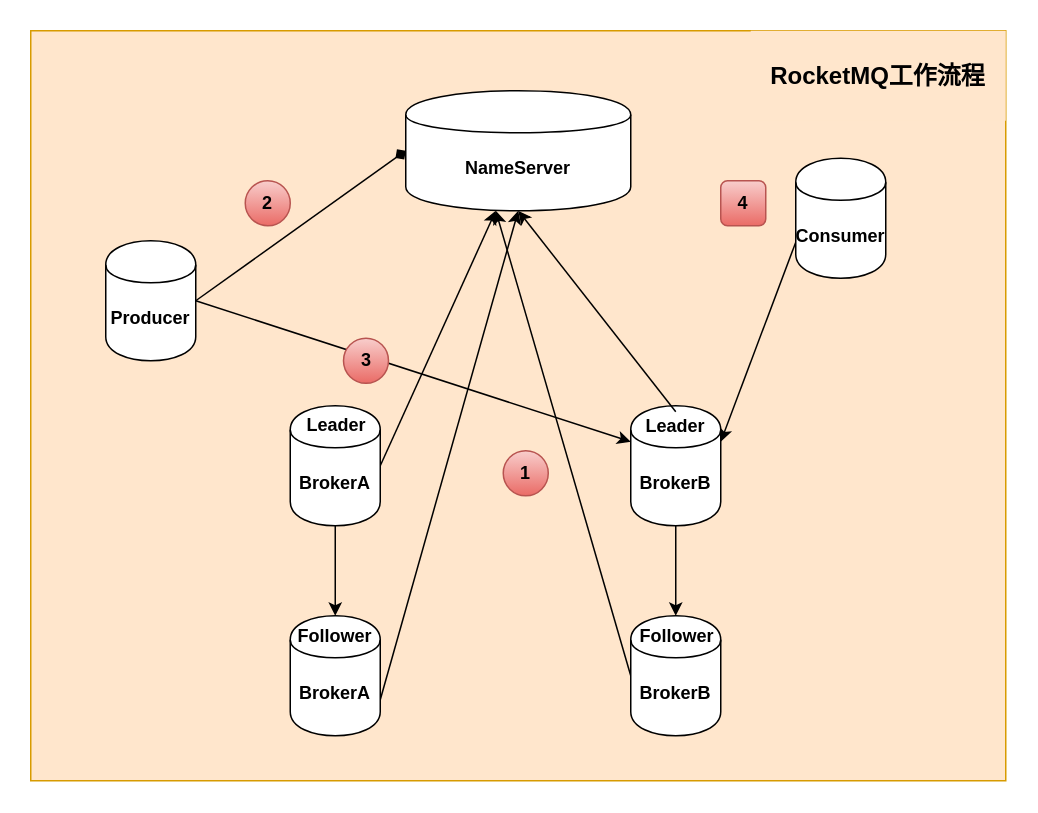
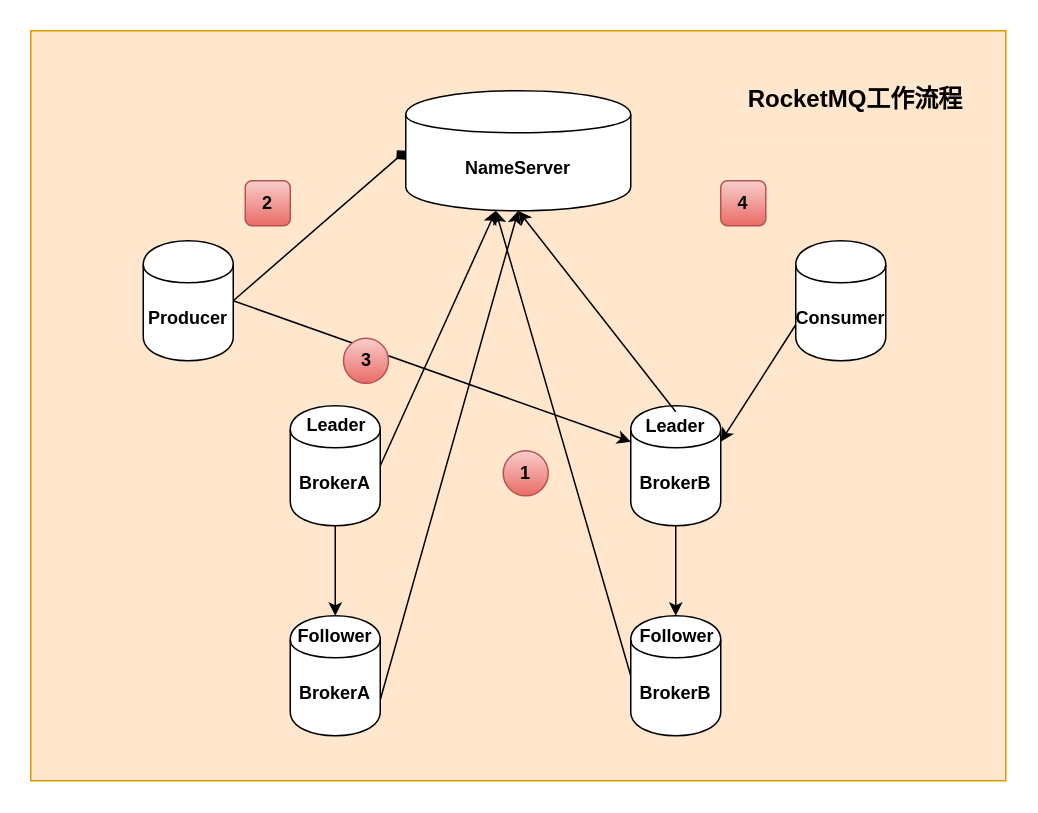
(878, 76) -> (856, 98)
(268, 203) -> (268, 203)
(841, 218) -> (841, 301)
(151, 301) -> (188, 301)
